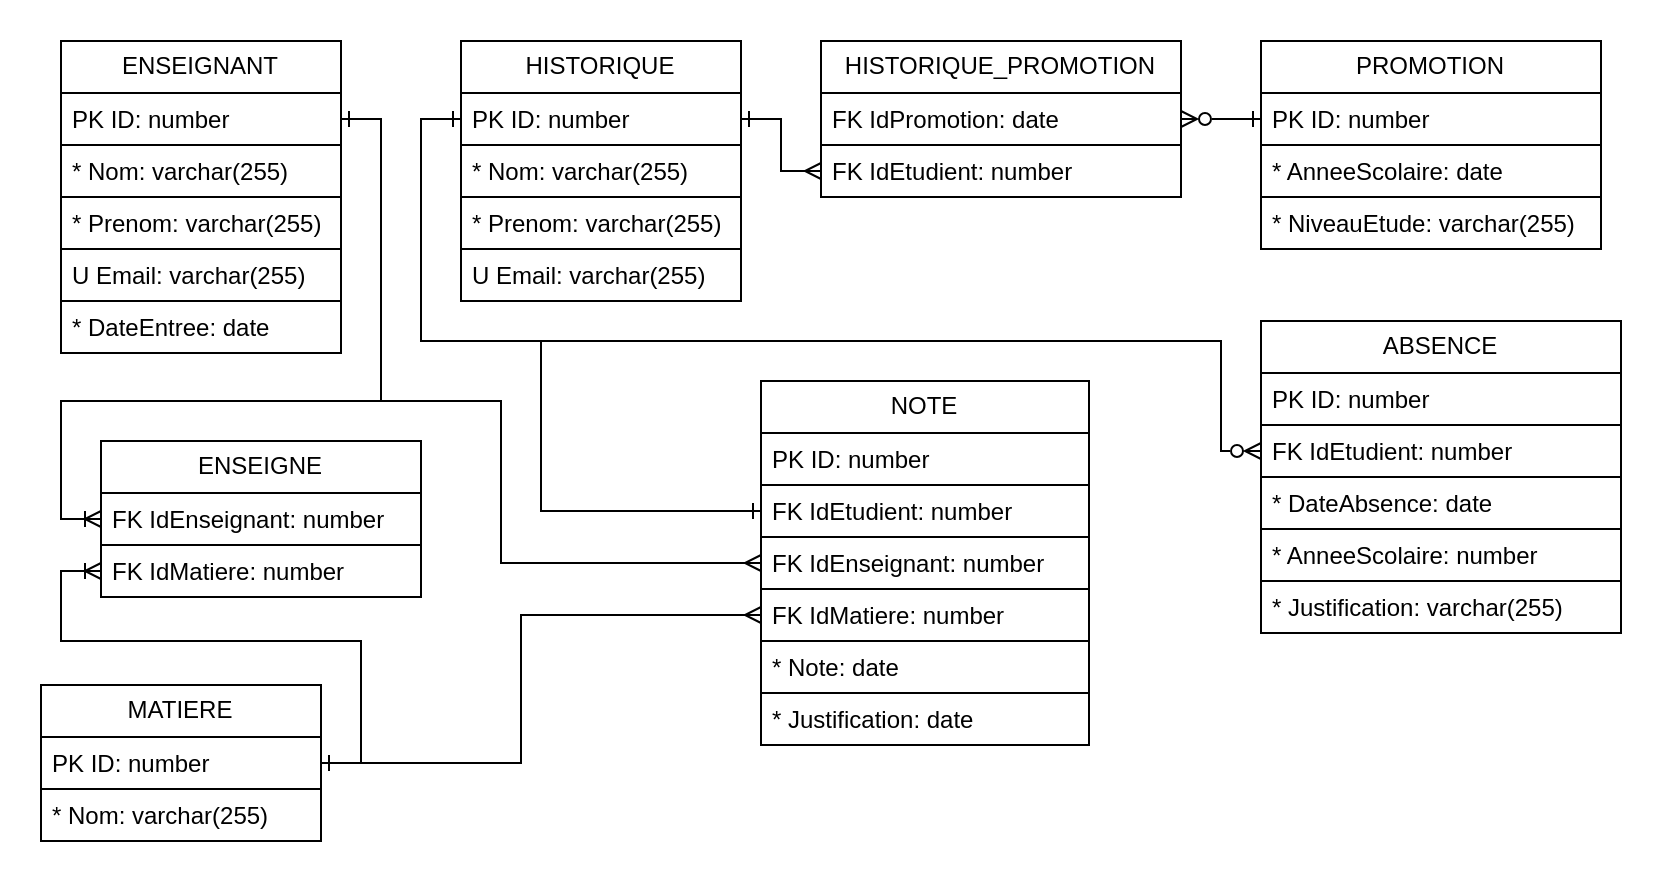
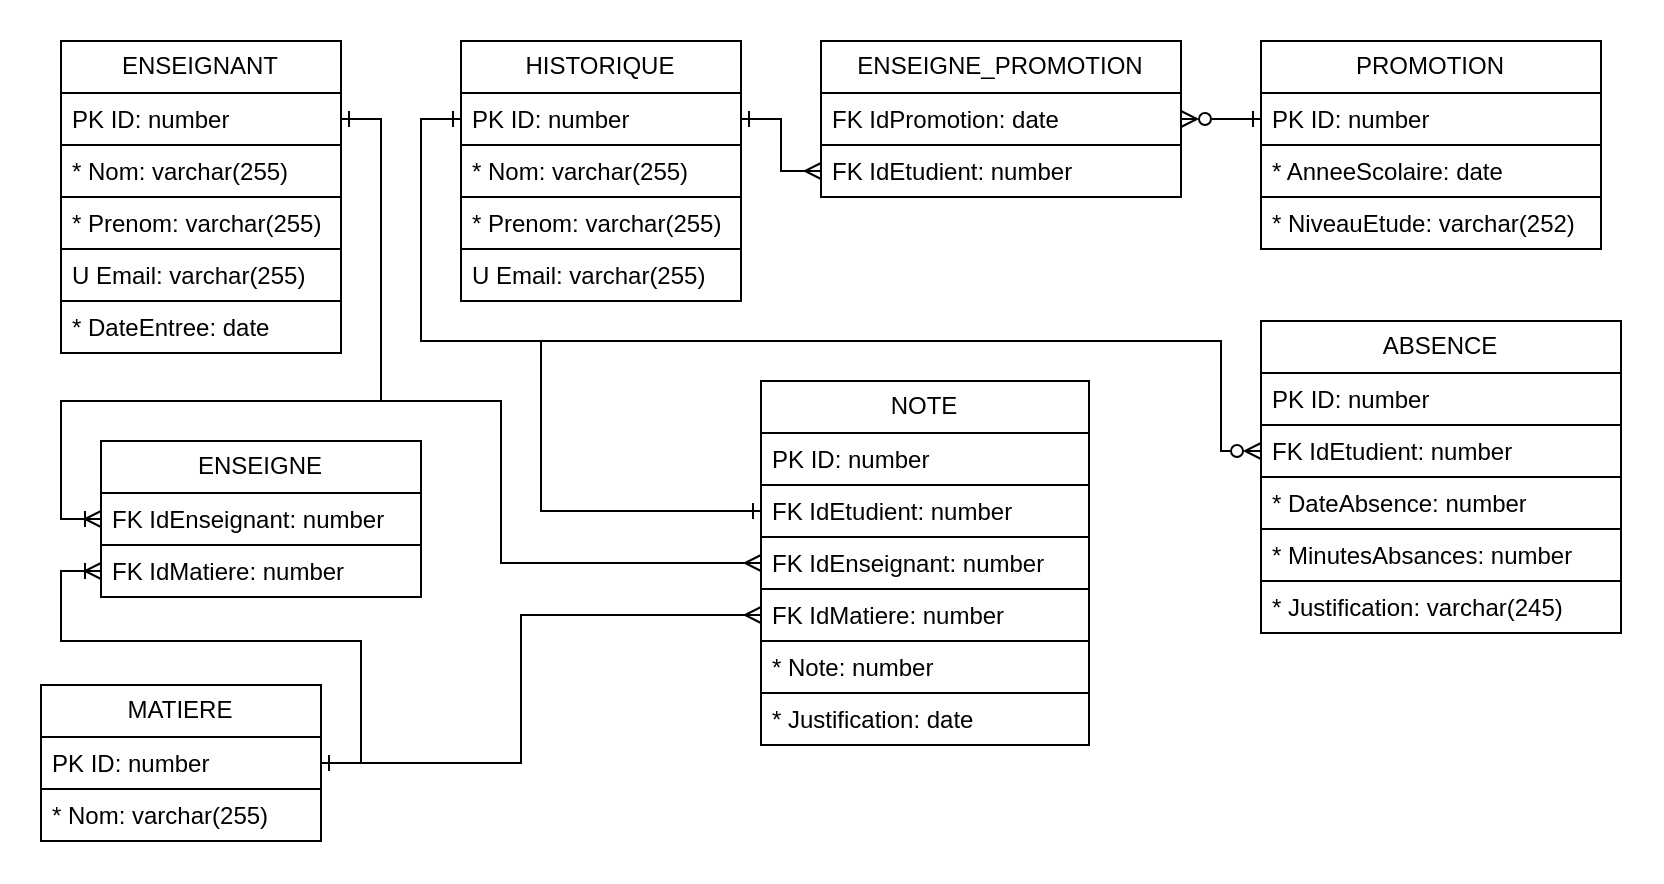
(1001, 67) -> (1001, 67)
(1433, 240) -> (1433, 240)
(1391, 505) -> (1405, 505)
(1412, 557) -> (1429, 557)
(1443, 624) -> (1443, 624)
(844, 669) -> (858, 669)
